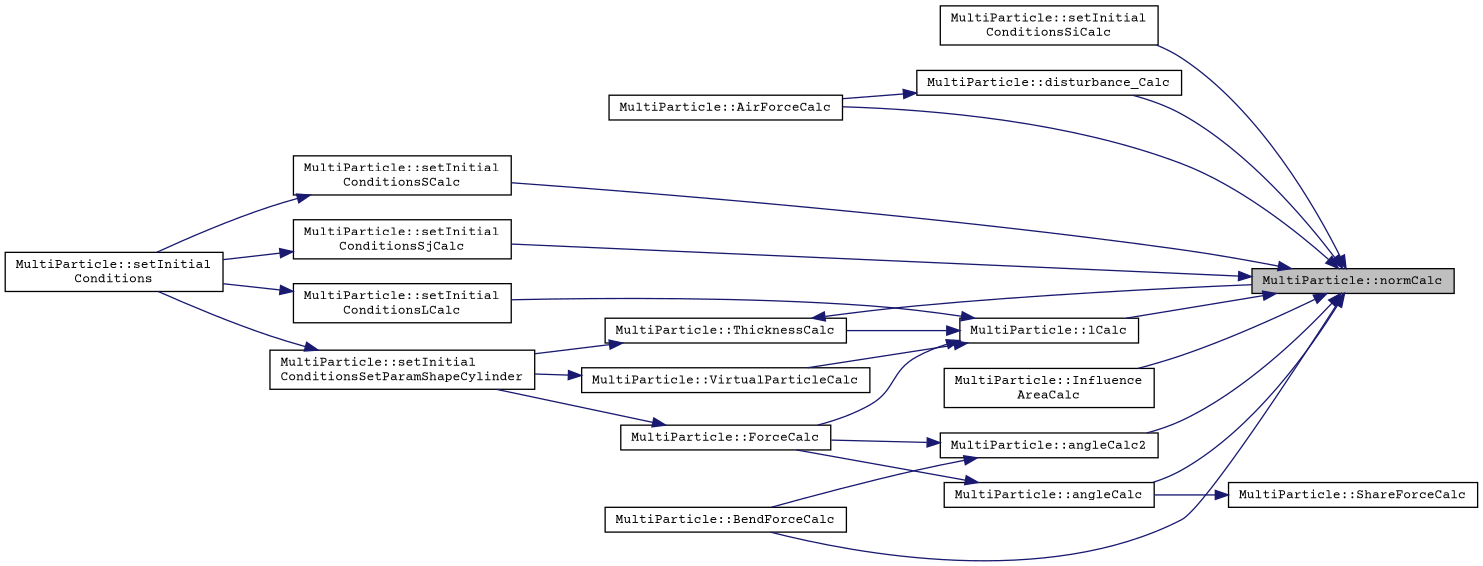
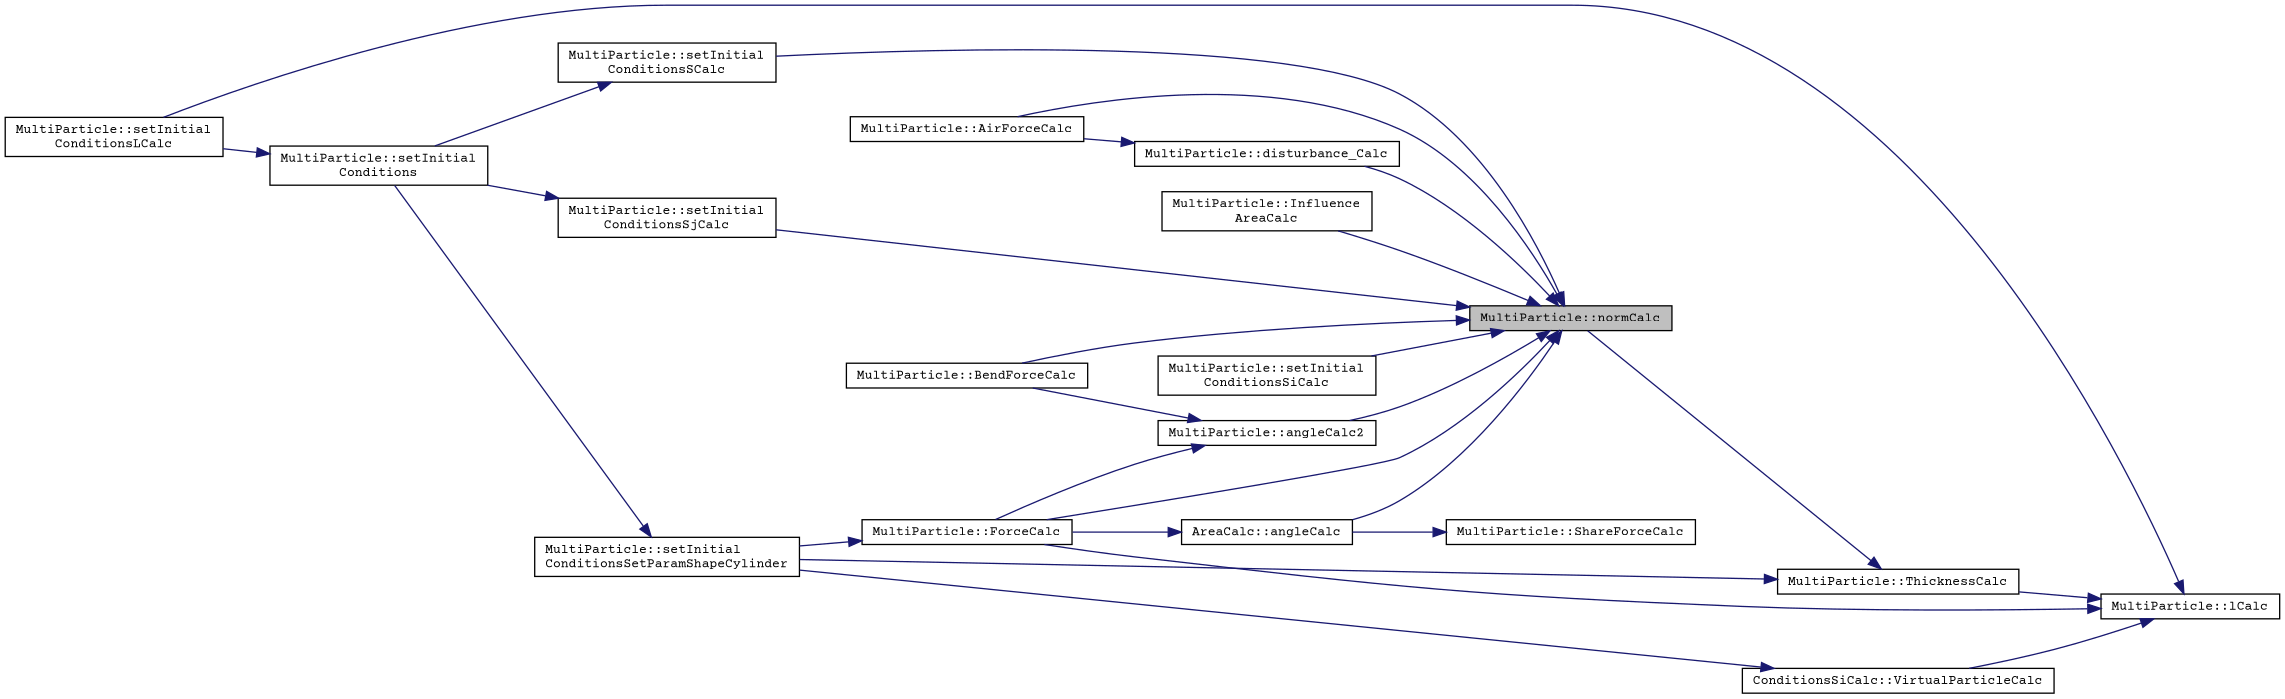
(252, 287) -> (240, 151)
(1195, 307) -> (1318, 474)
(726, 380) -> (1898, 681)
(1049, 495) -> (1267, 532)
